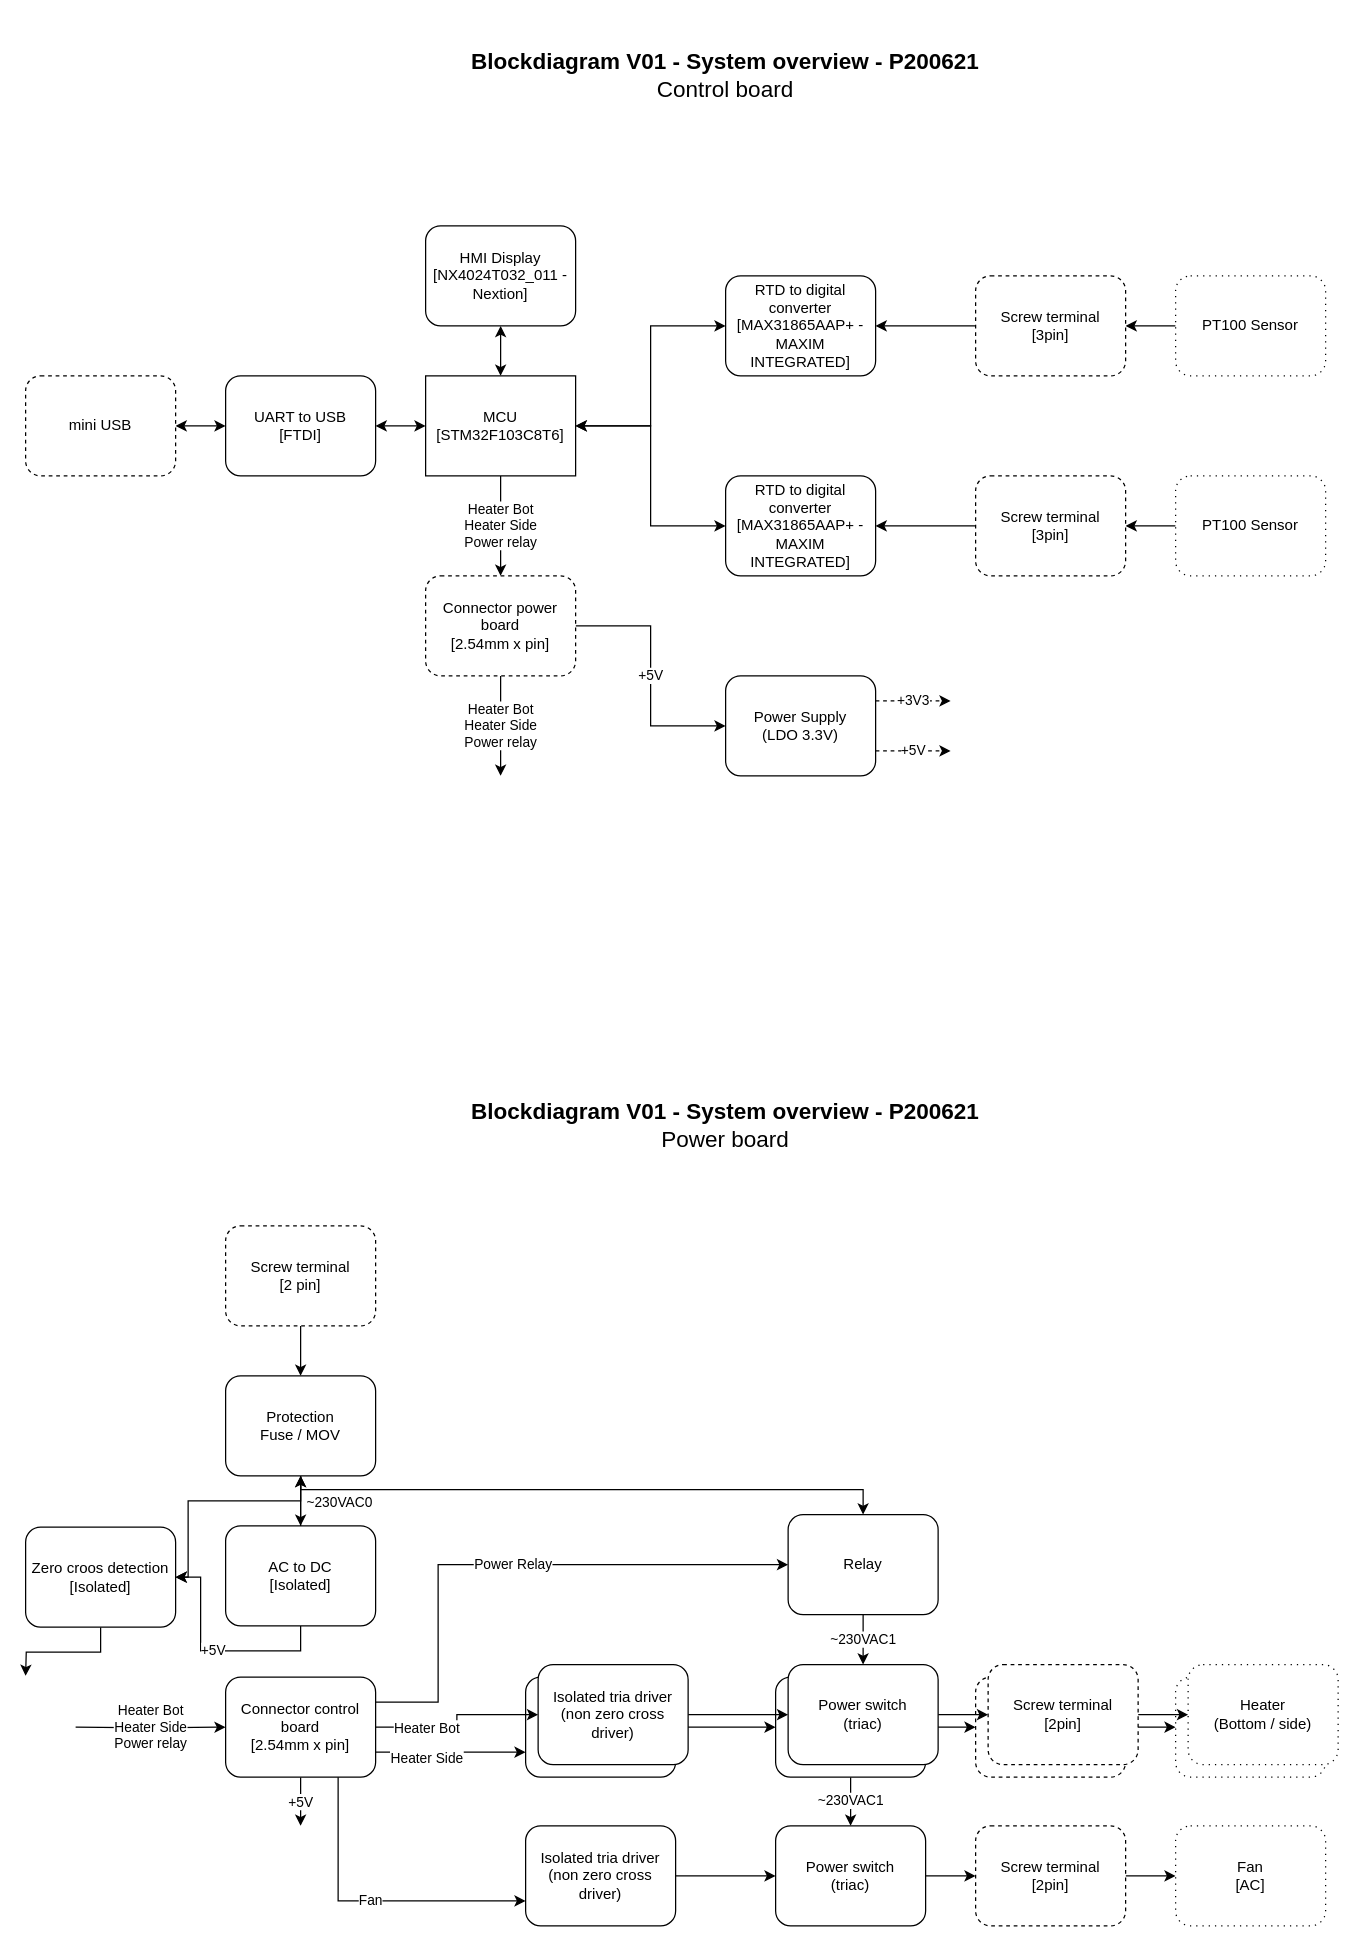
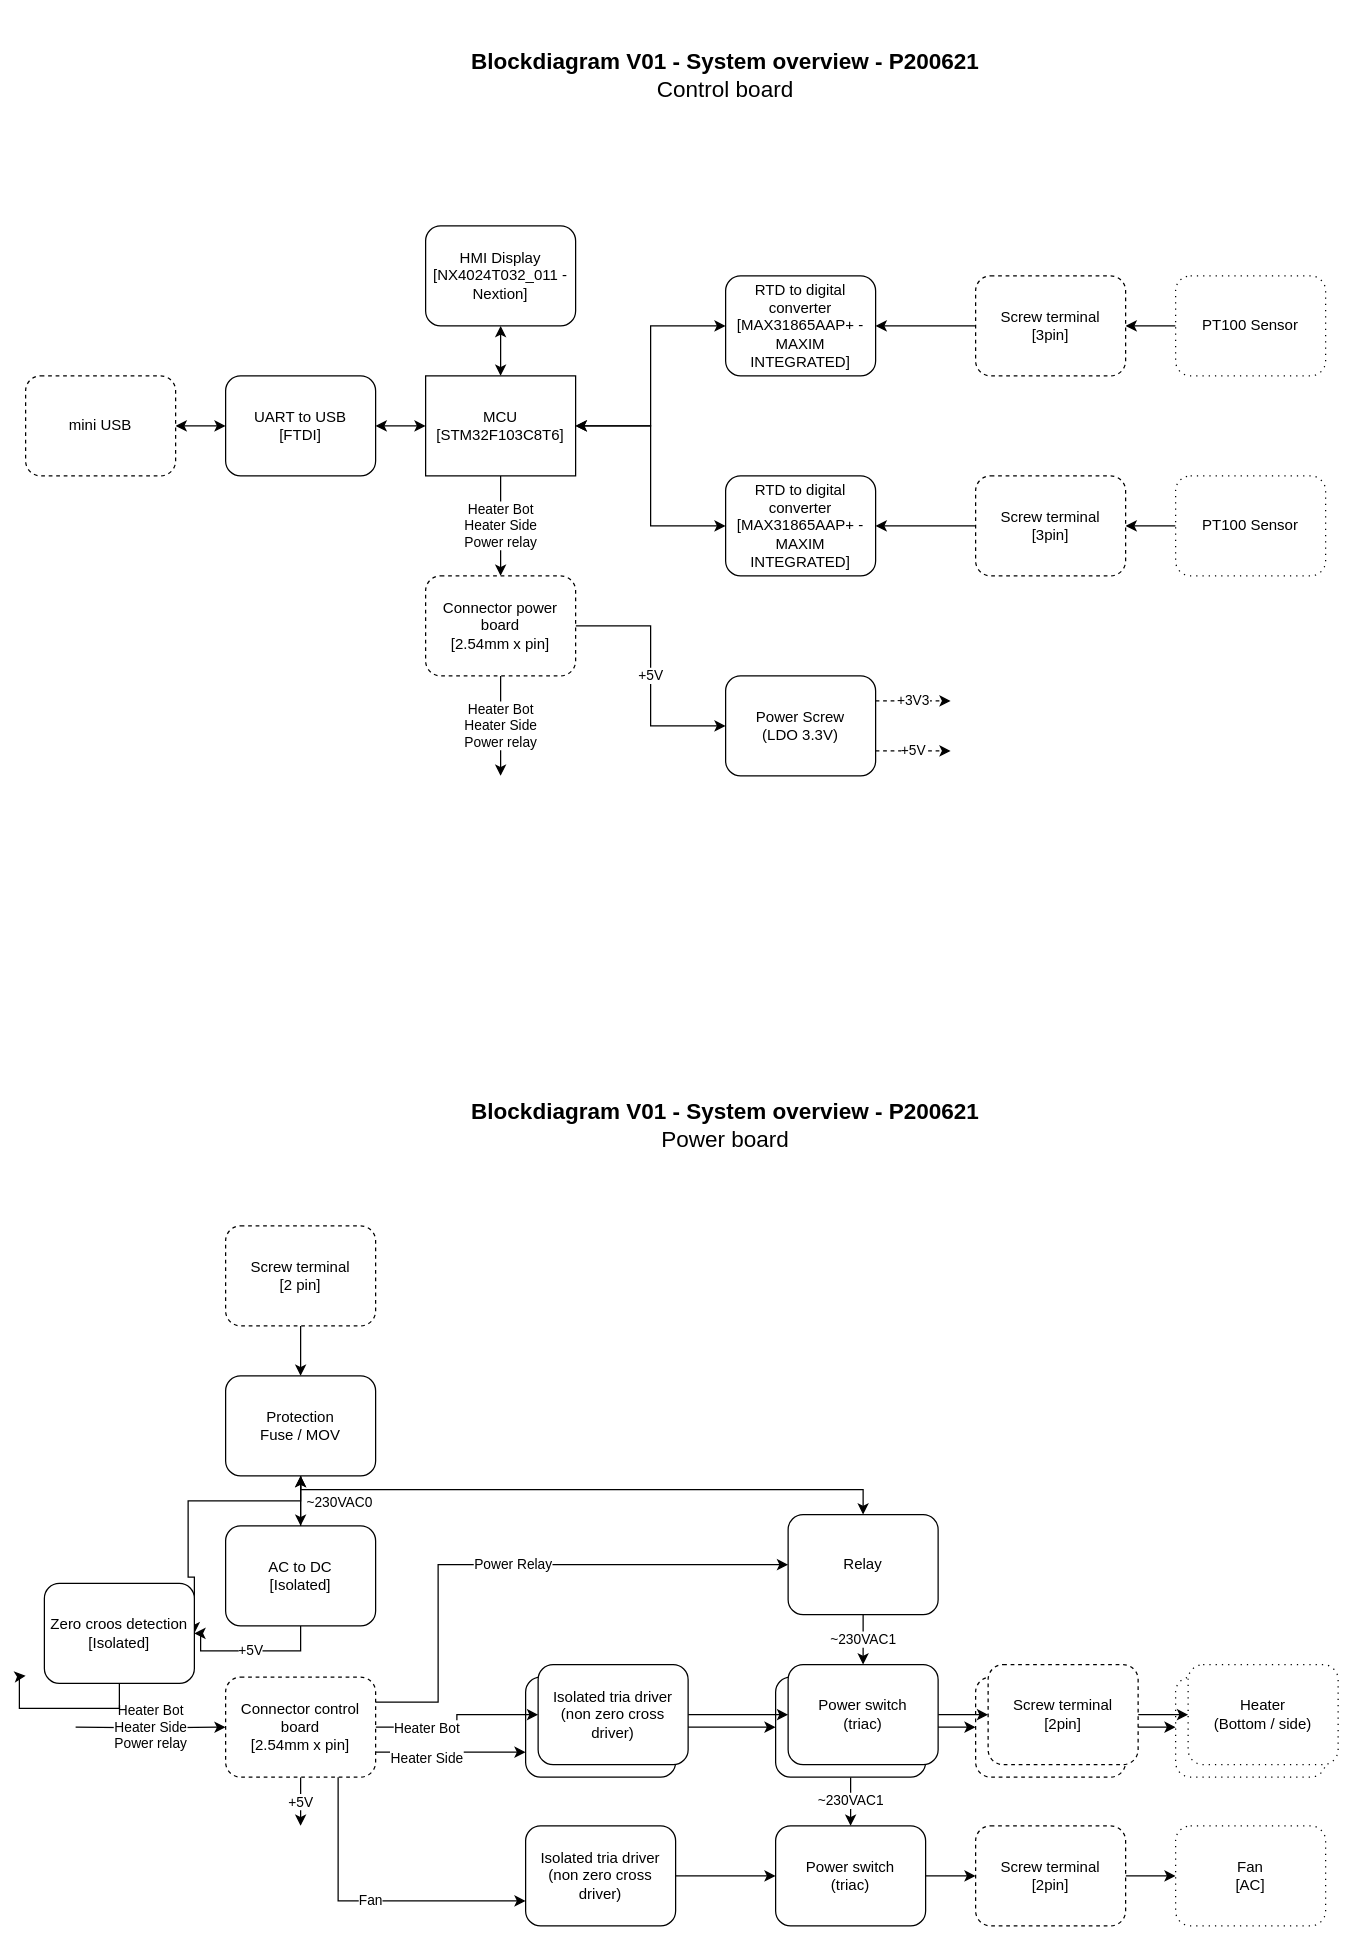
(801, 726) -> (801, 726)
(101, 1577) -> (119, 1633)
(301, 1727) -> (301, 1727)
